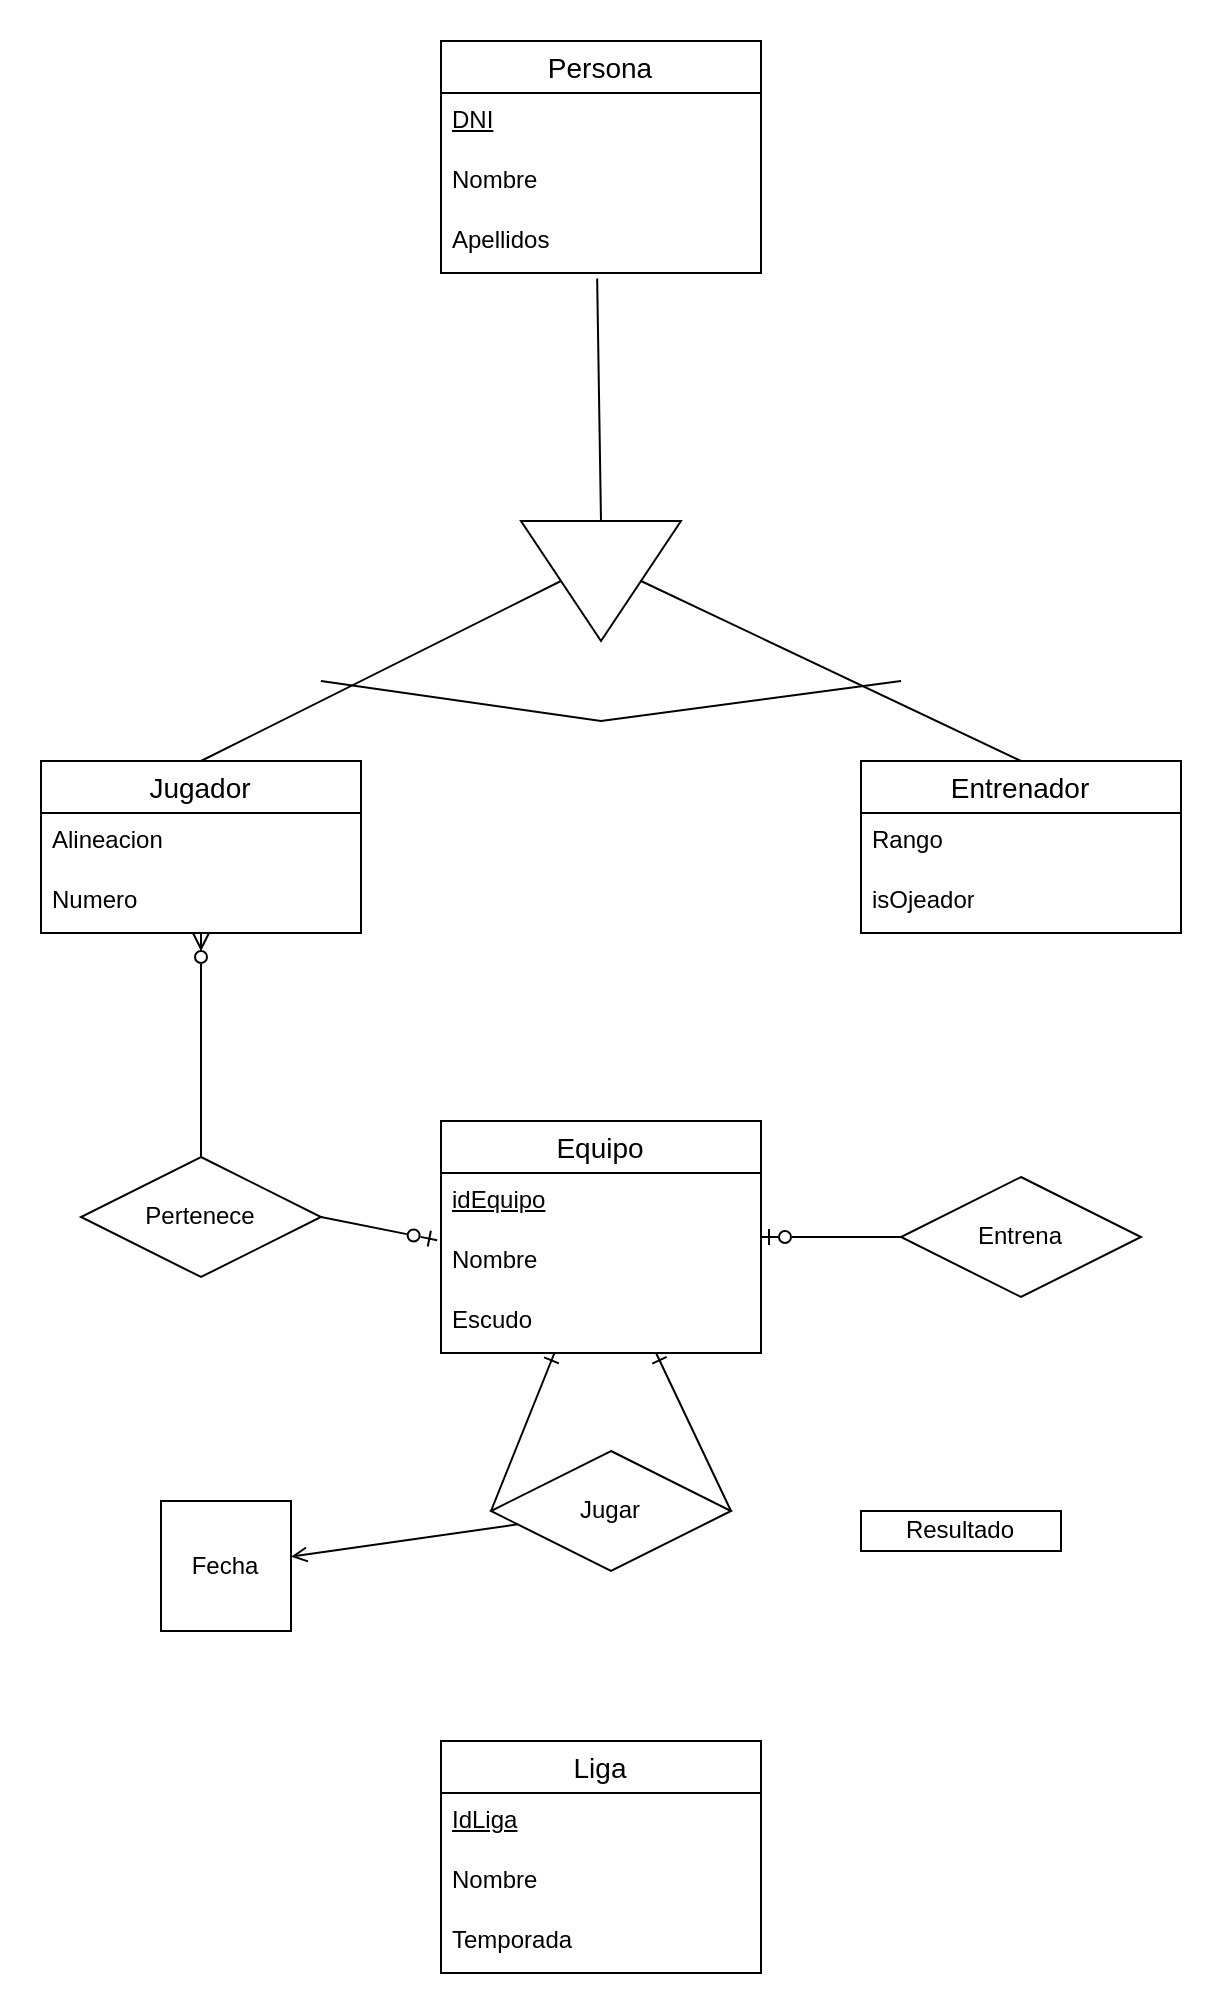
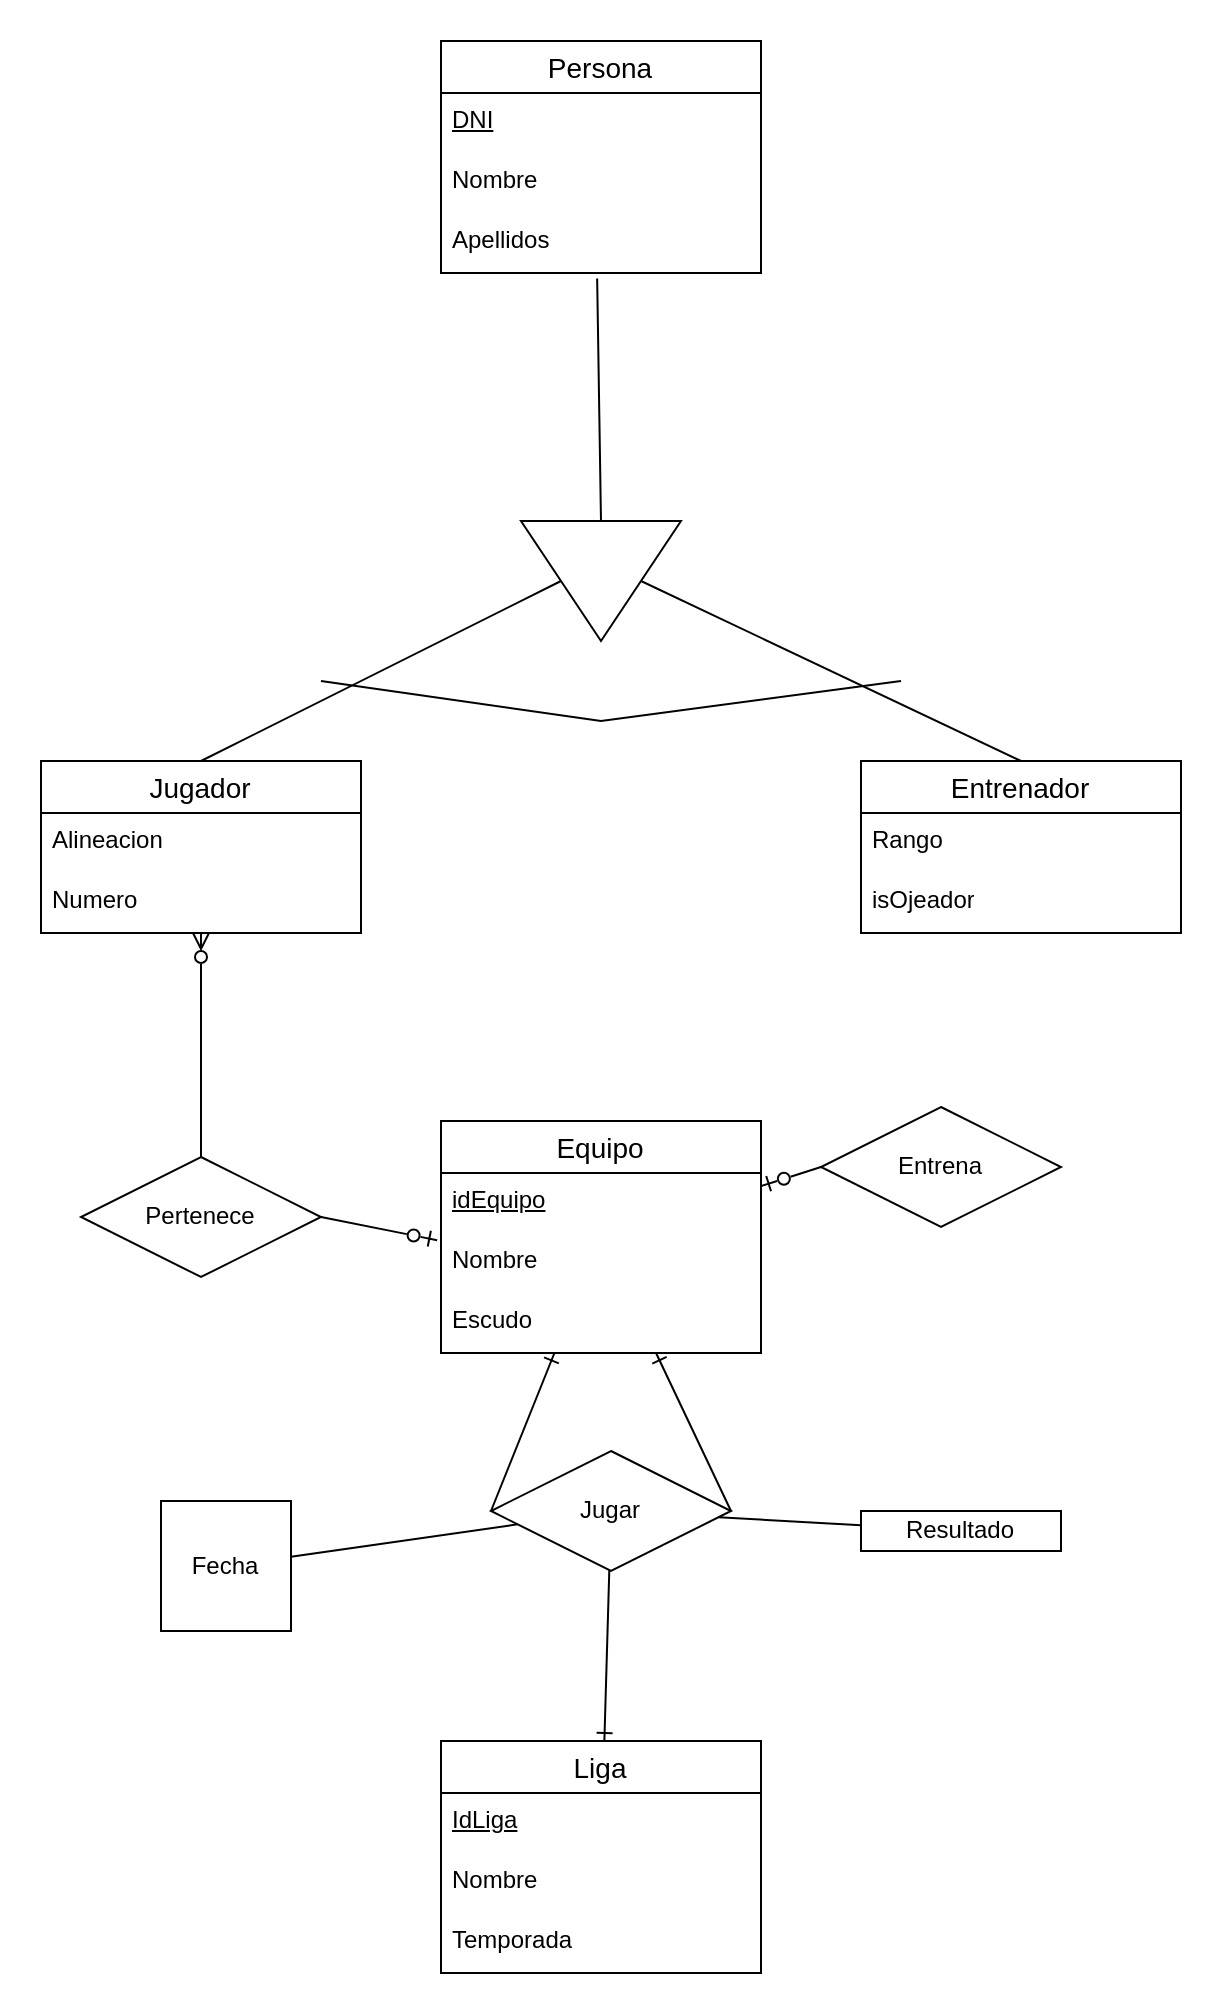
(1021, 1237) -> (941, 1167)
none -> (790, 1521)
(298, 1556) -> (296, 1556)
none -> (607, 1656)
